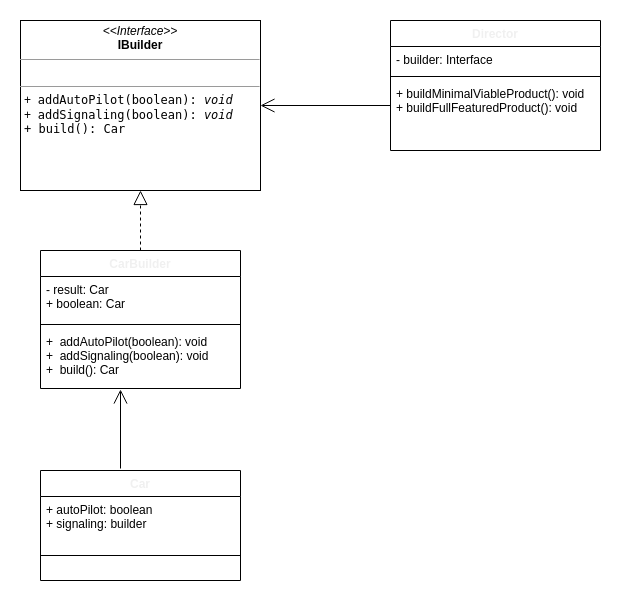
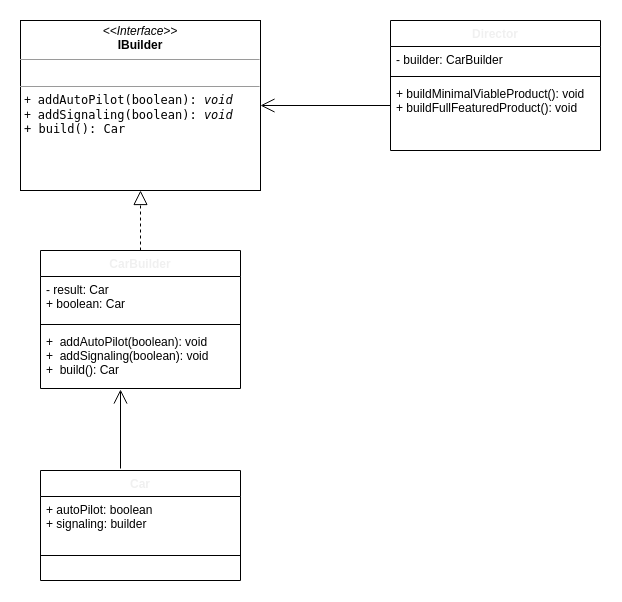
(457, 60) -> (457, 60)
